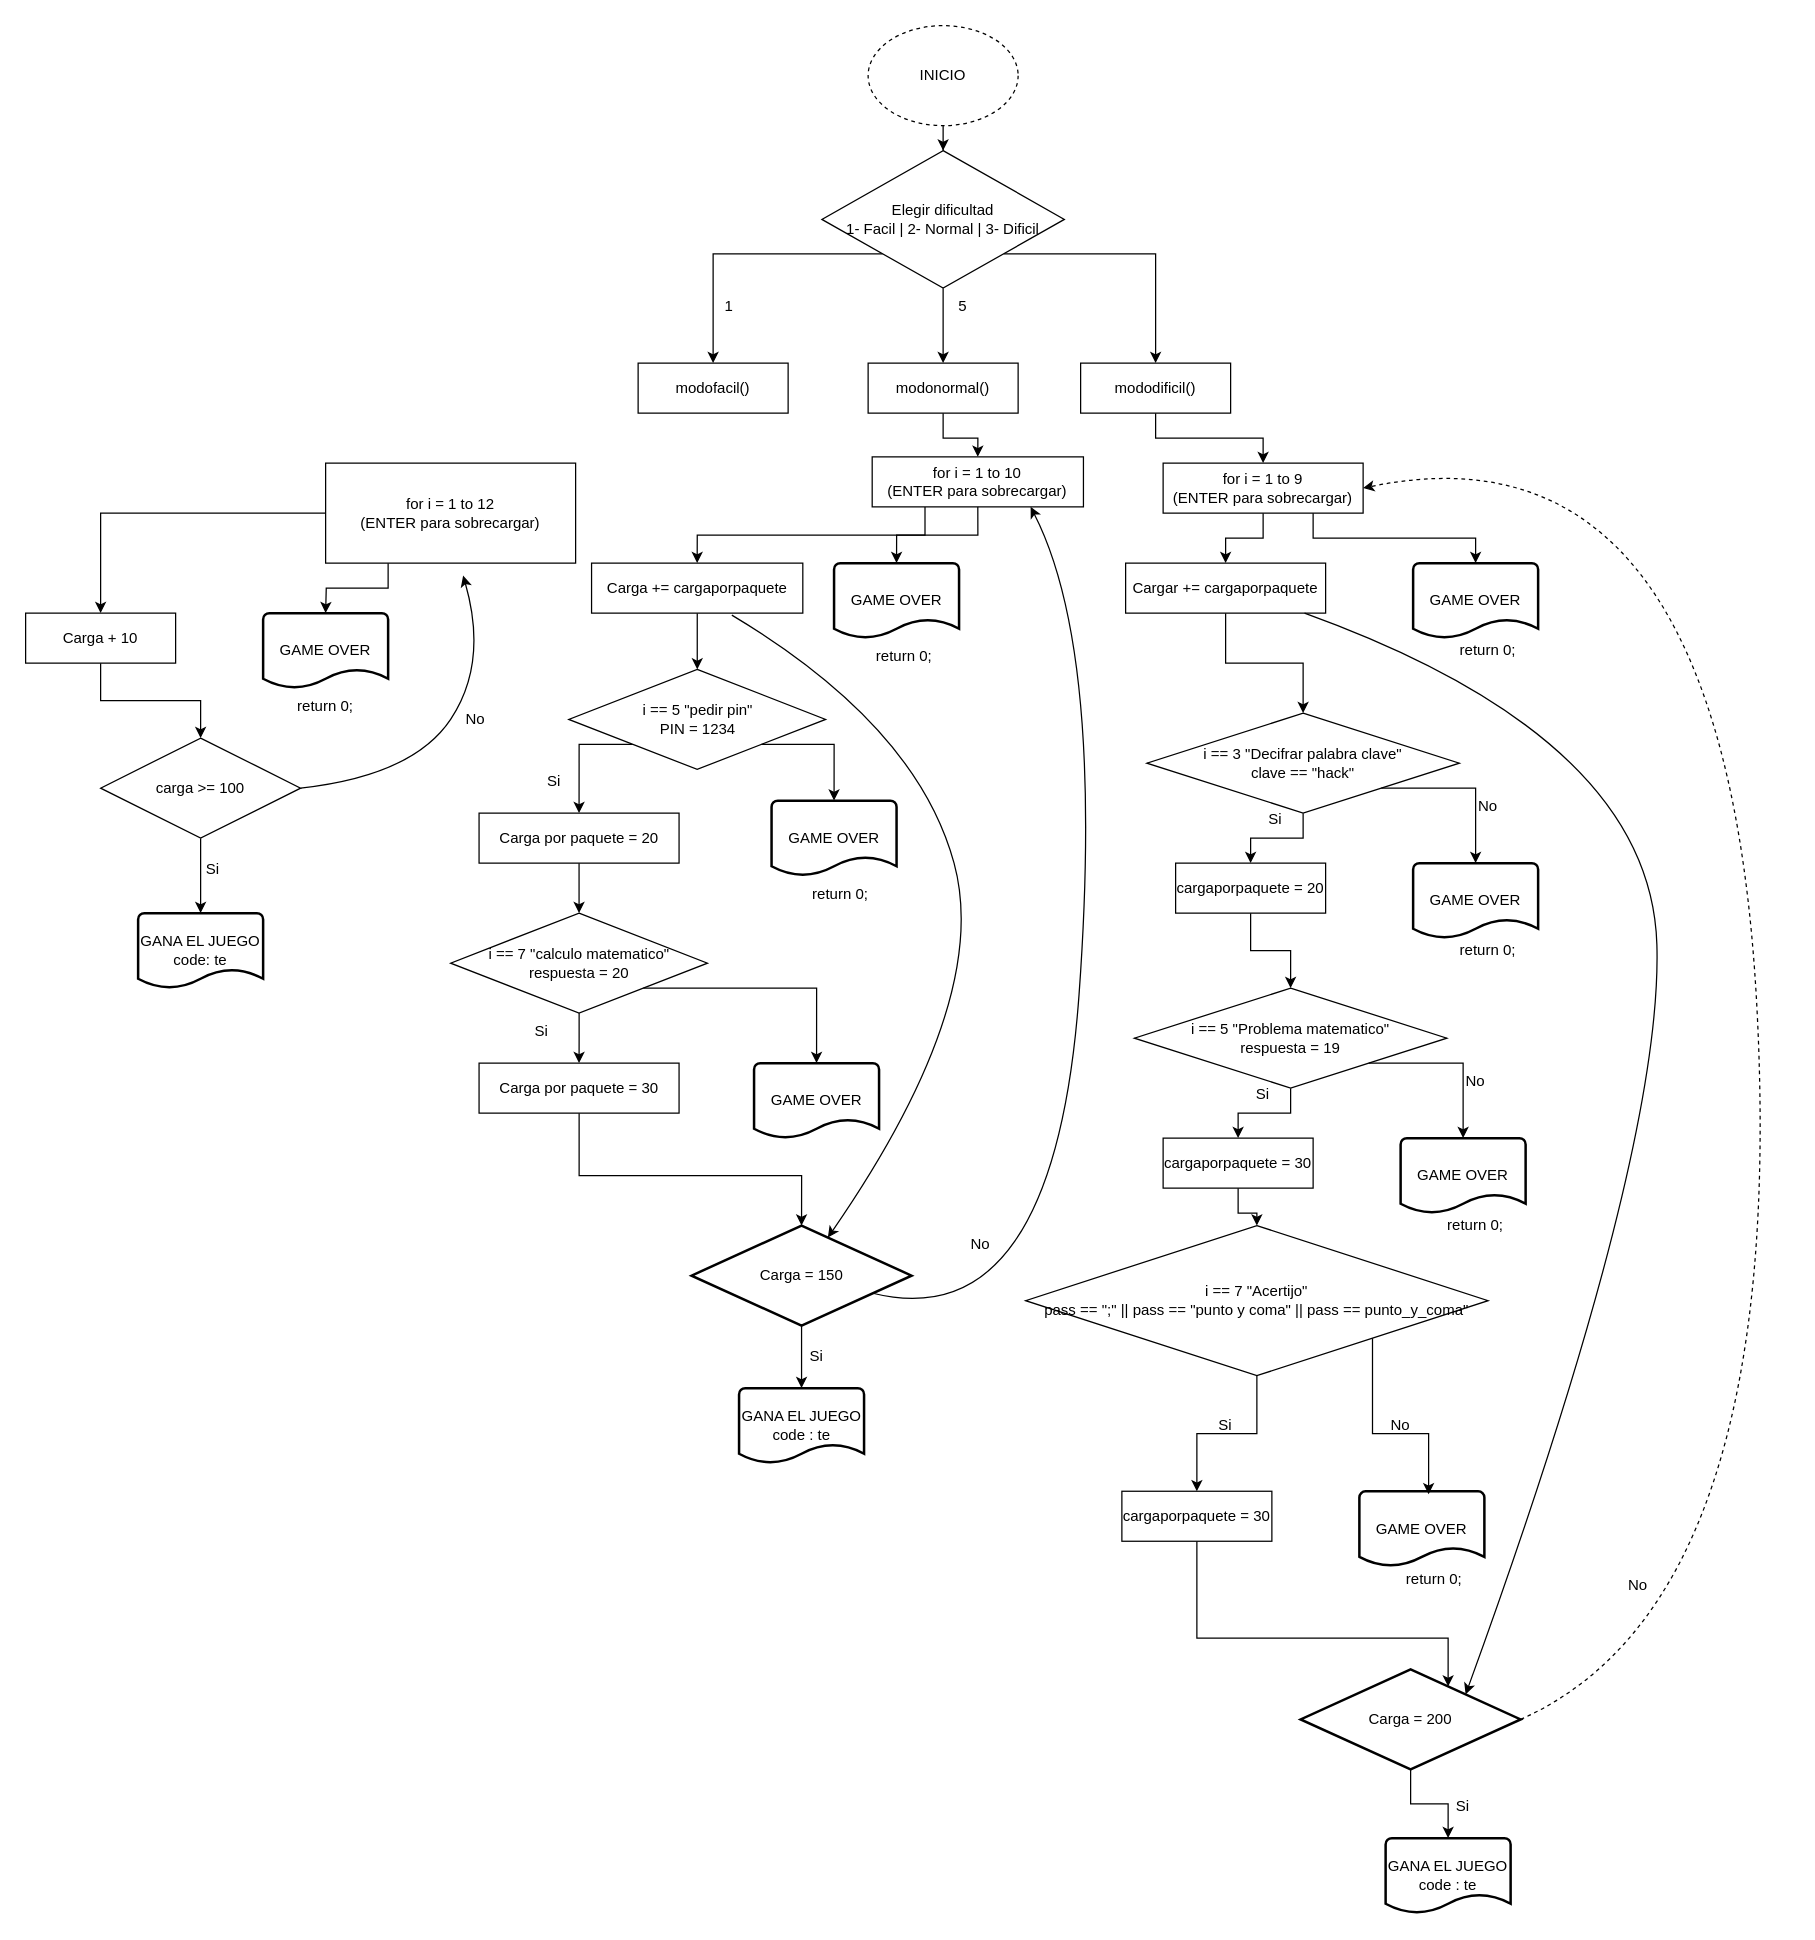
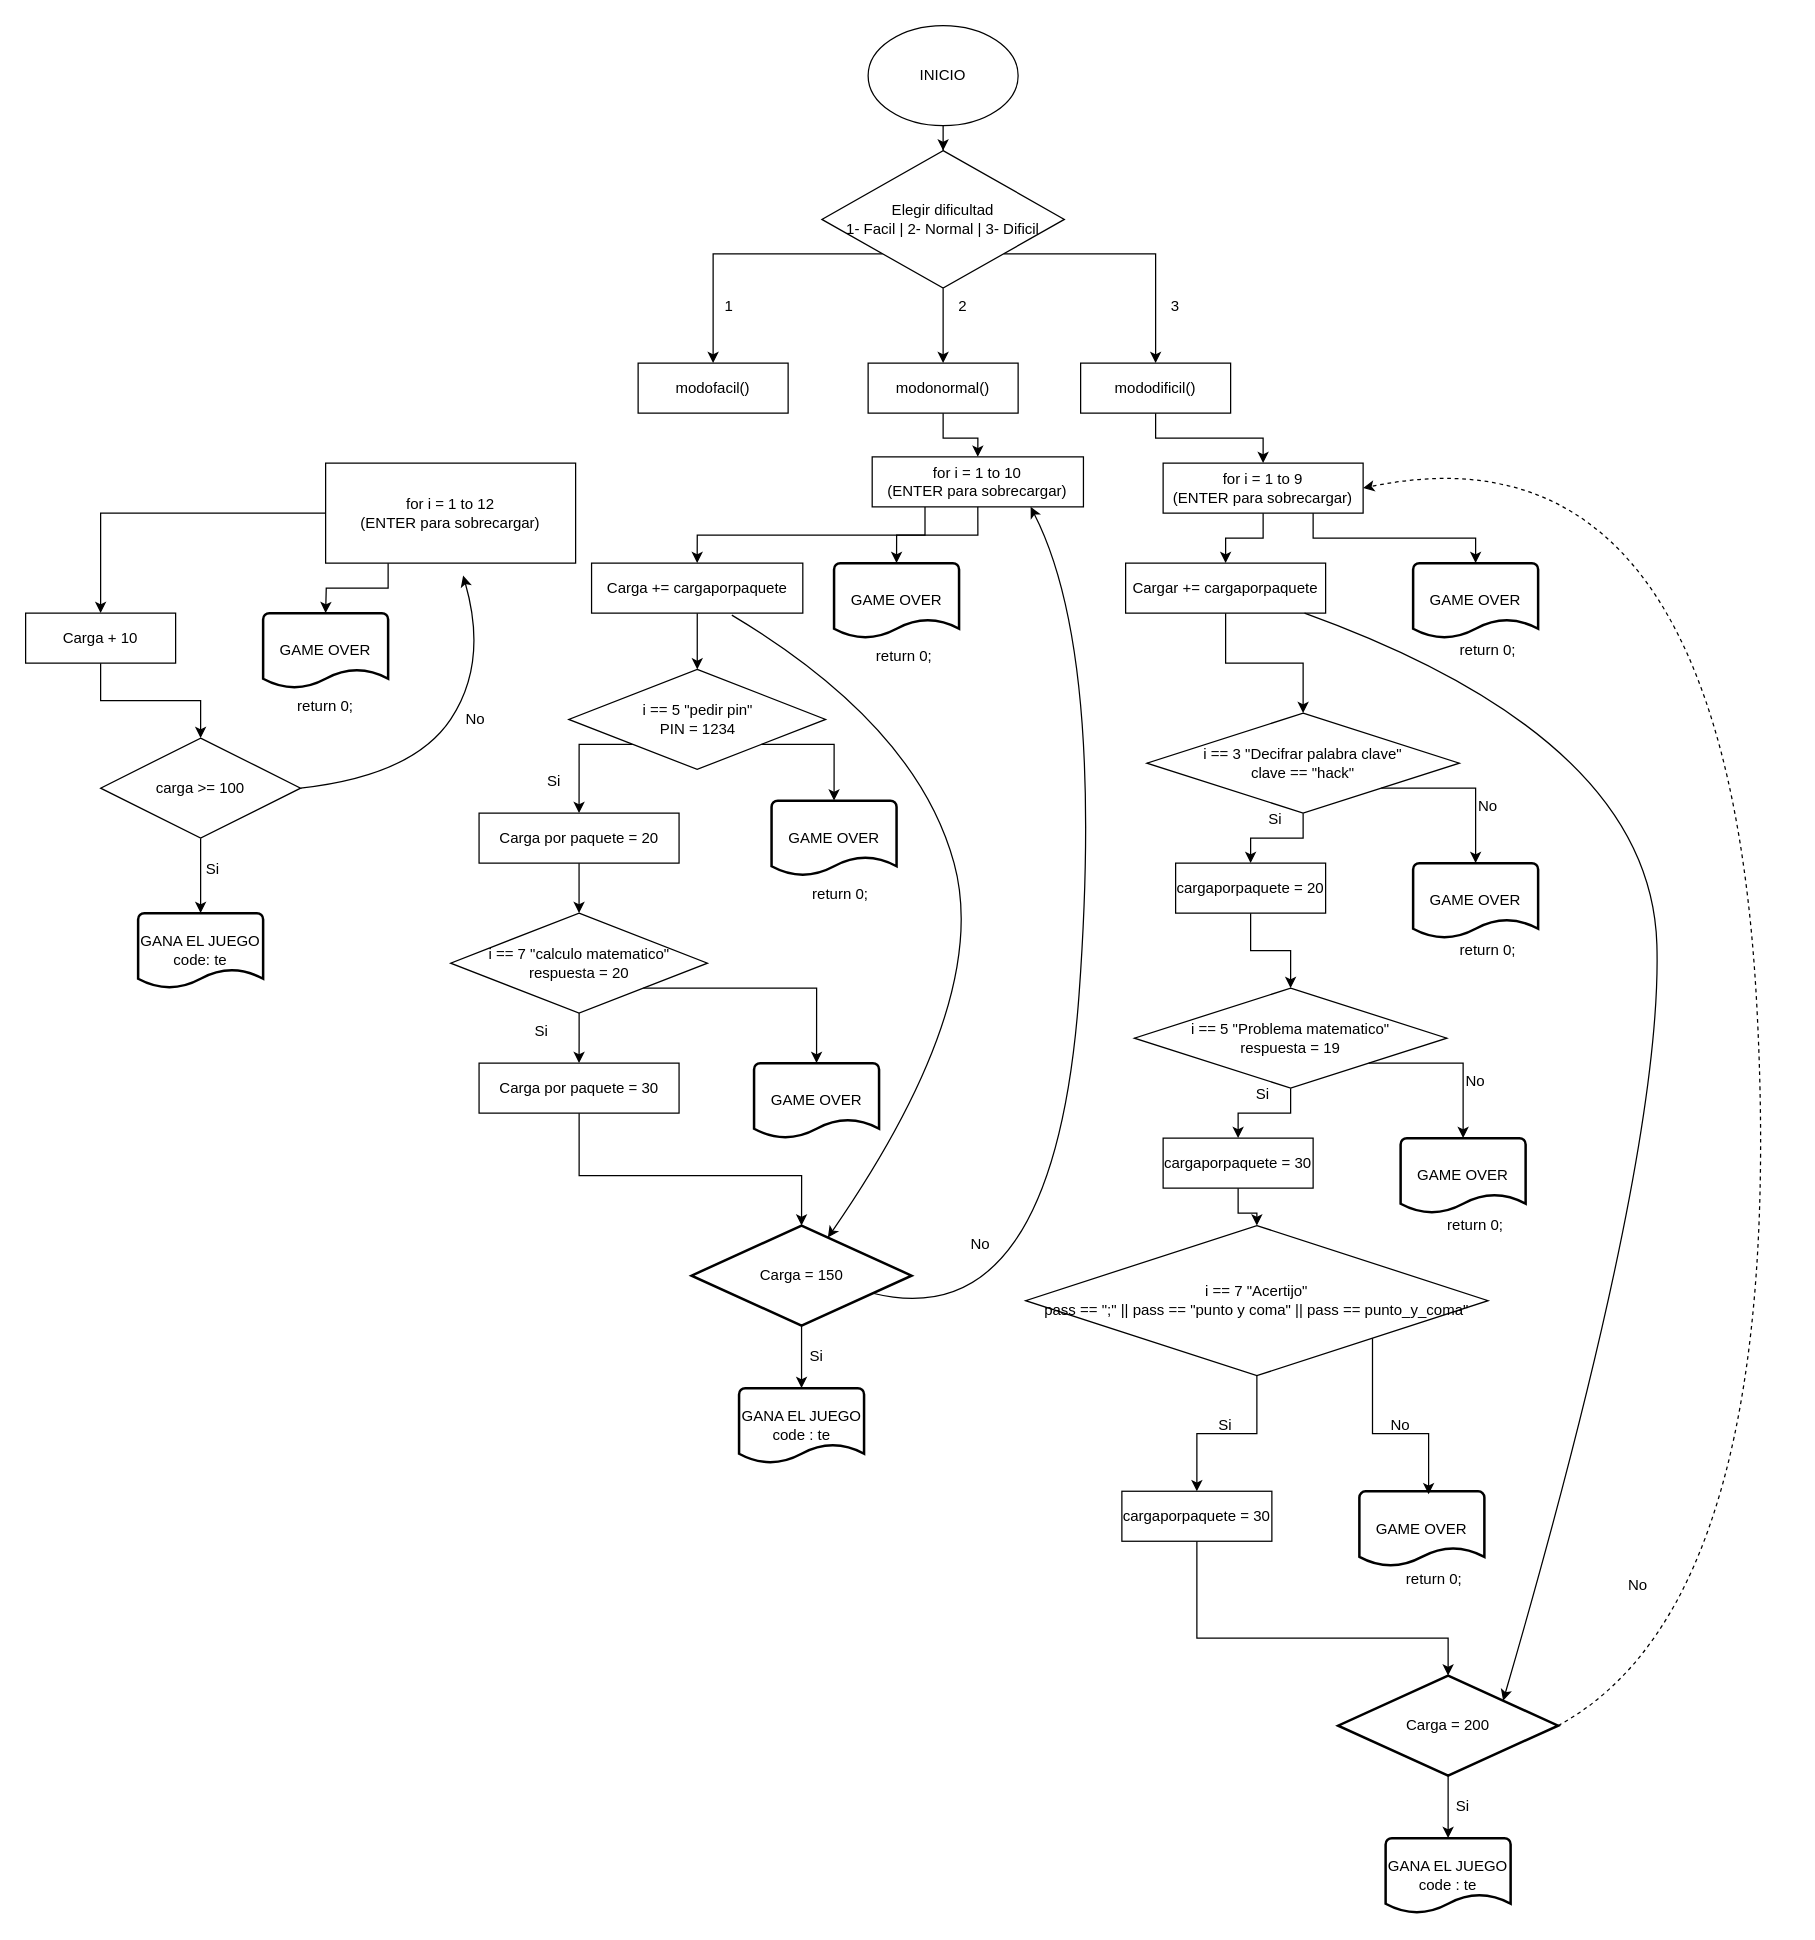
(943, 76) -> (943, 76)
(963, 307) -> (963, 307)
none -> (1176, 307)
(1411, 1719) -> (1448, 1726)
